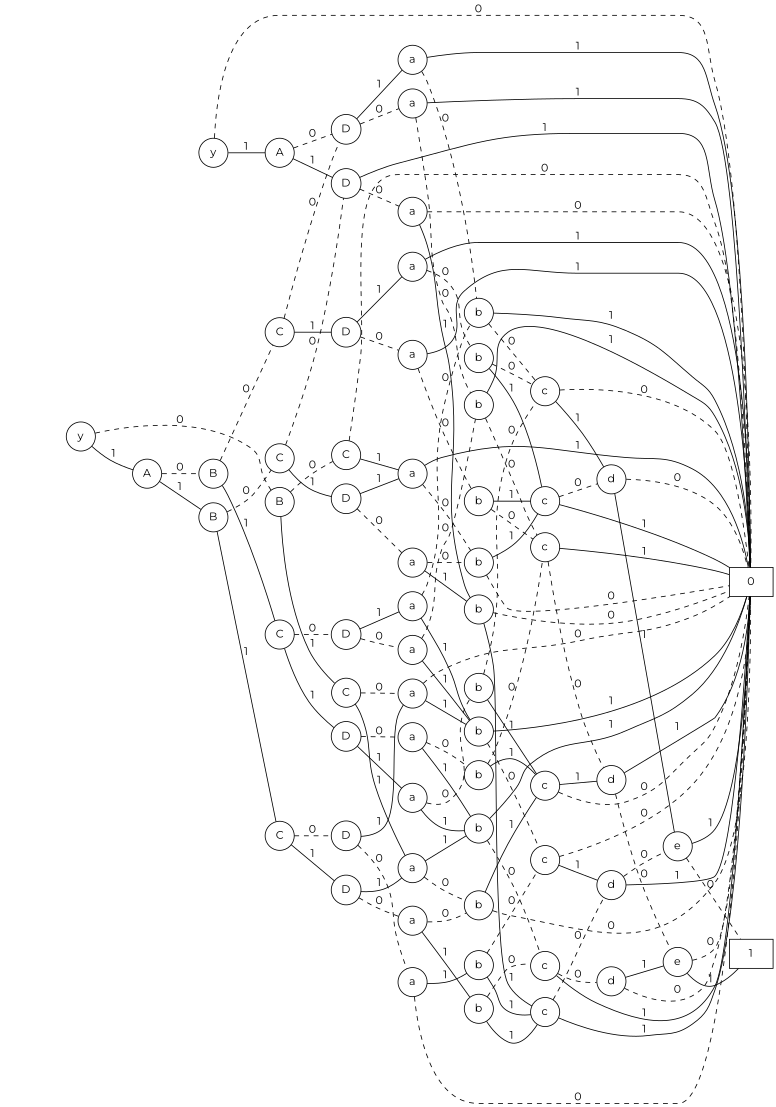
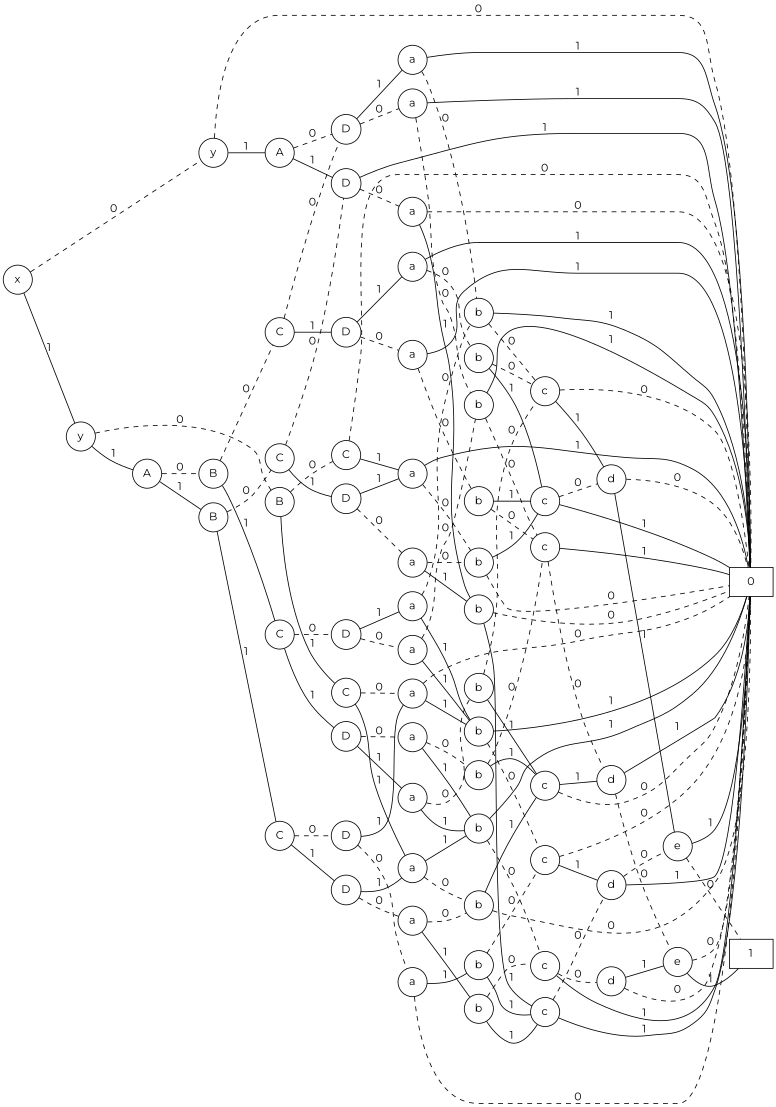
none -> (18, 280)
